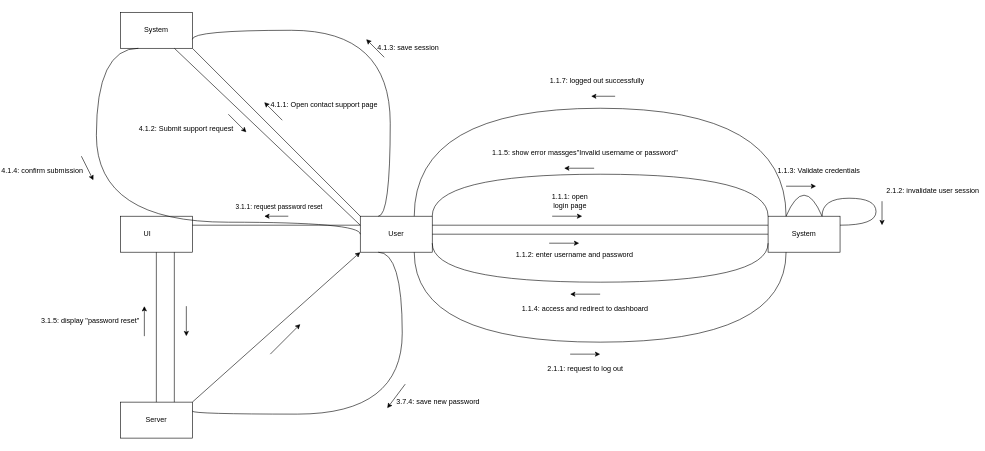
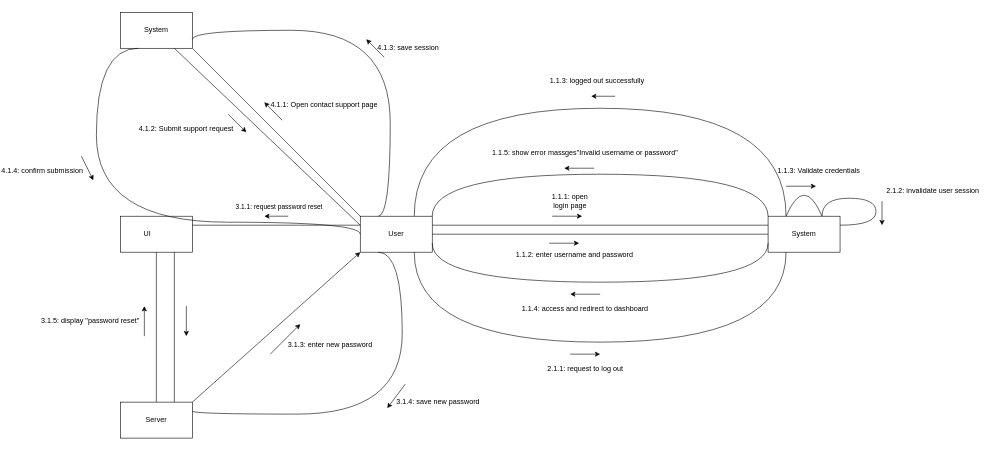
(597, 81) -> (597, 81)
none -> (330, 345)
(438, 402) -> (438, 402)
